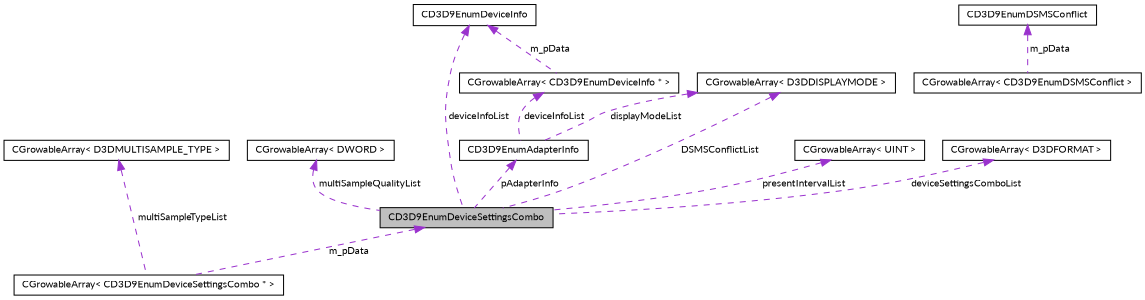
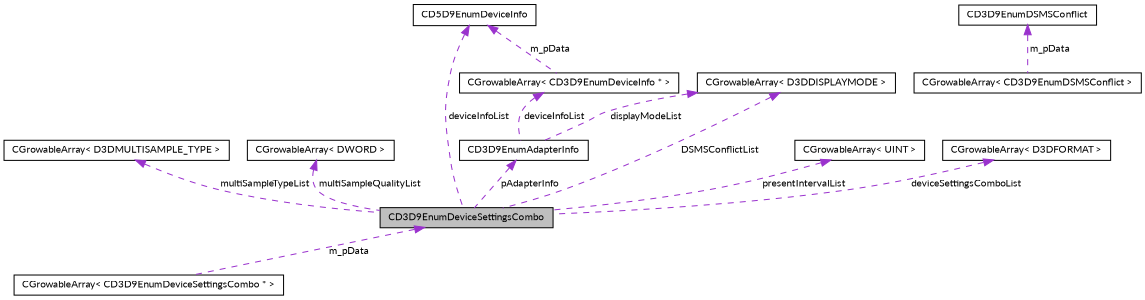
(475, 15) -> (475, 15)
(134, 223) -> (260, 198)
